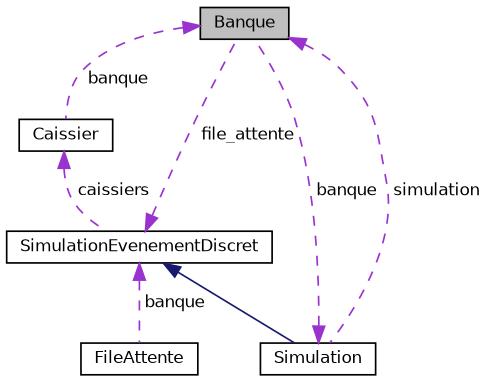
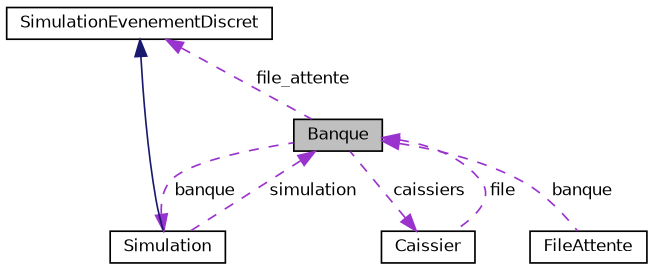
(116, 79) -> (501, 191)
(76, 206) -> (378, 185)
(139, 312) -> (498, 170)
